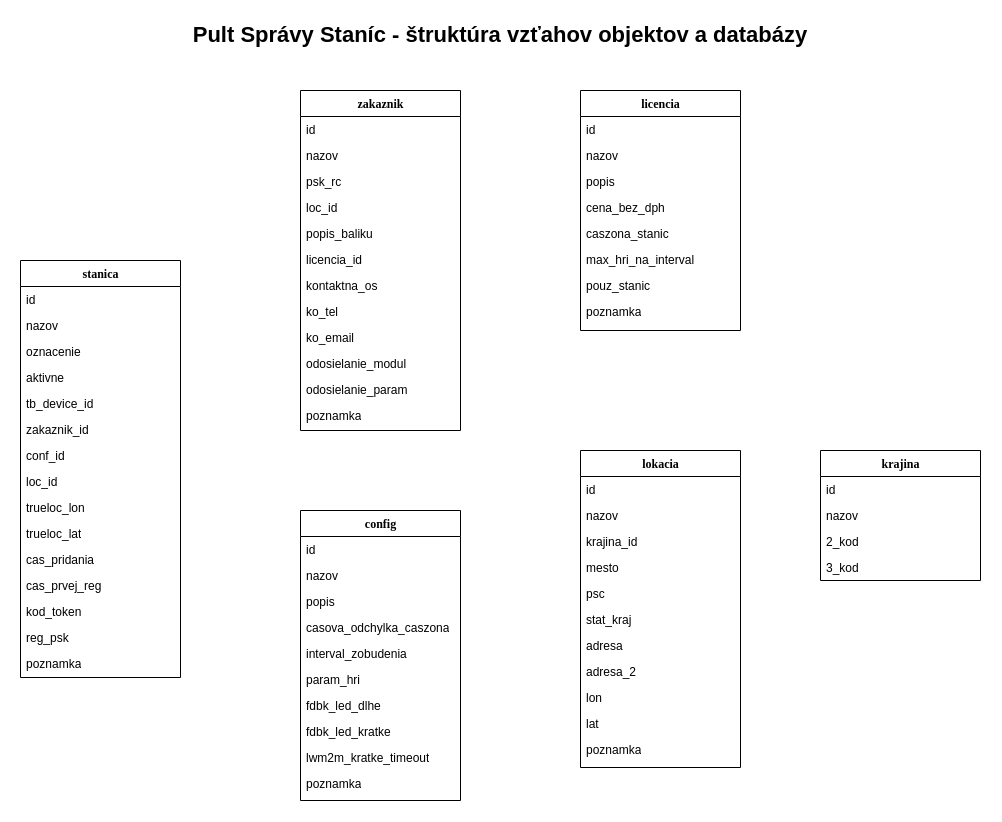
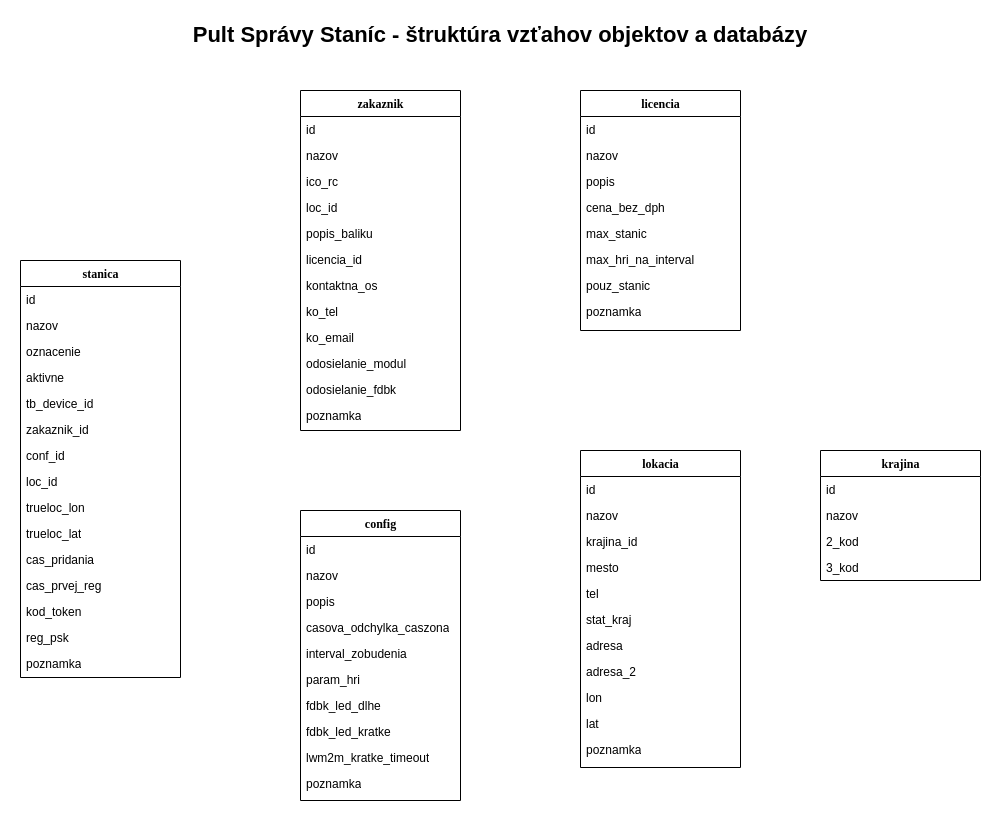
(327, 183) -> (325, 183)
(632, 235) -> (619, 235)
(359, 391) -> (356, 391)
(597, 595) -> (595, 595)
